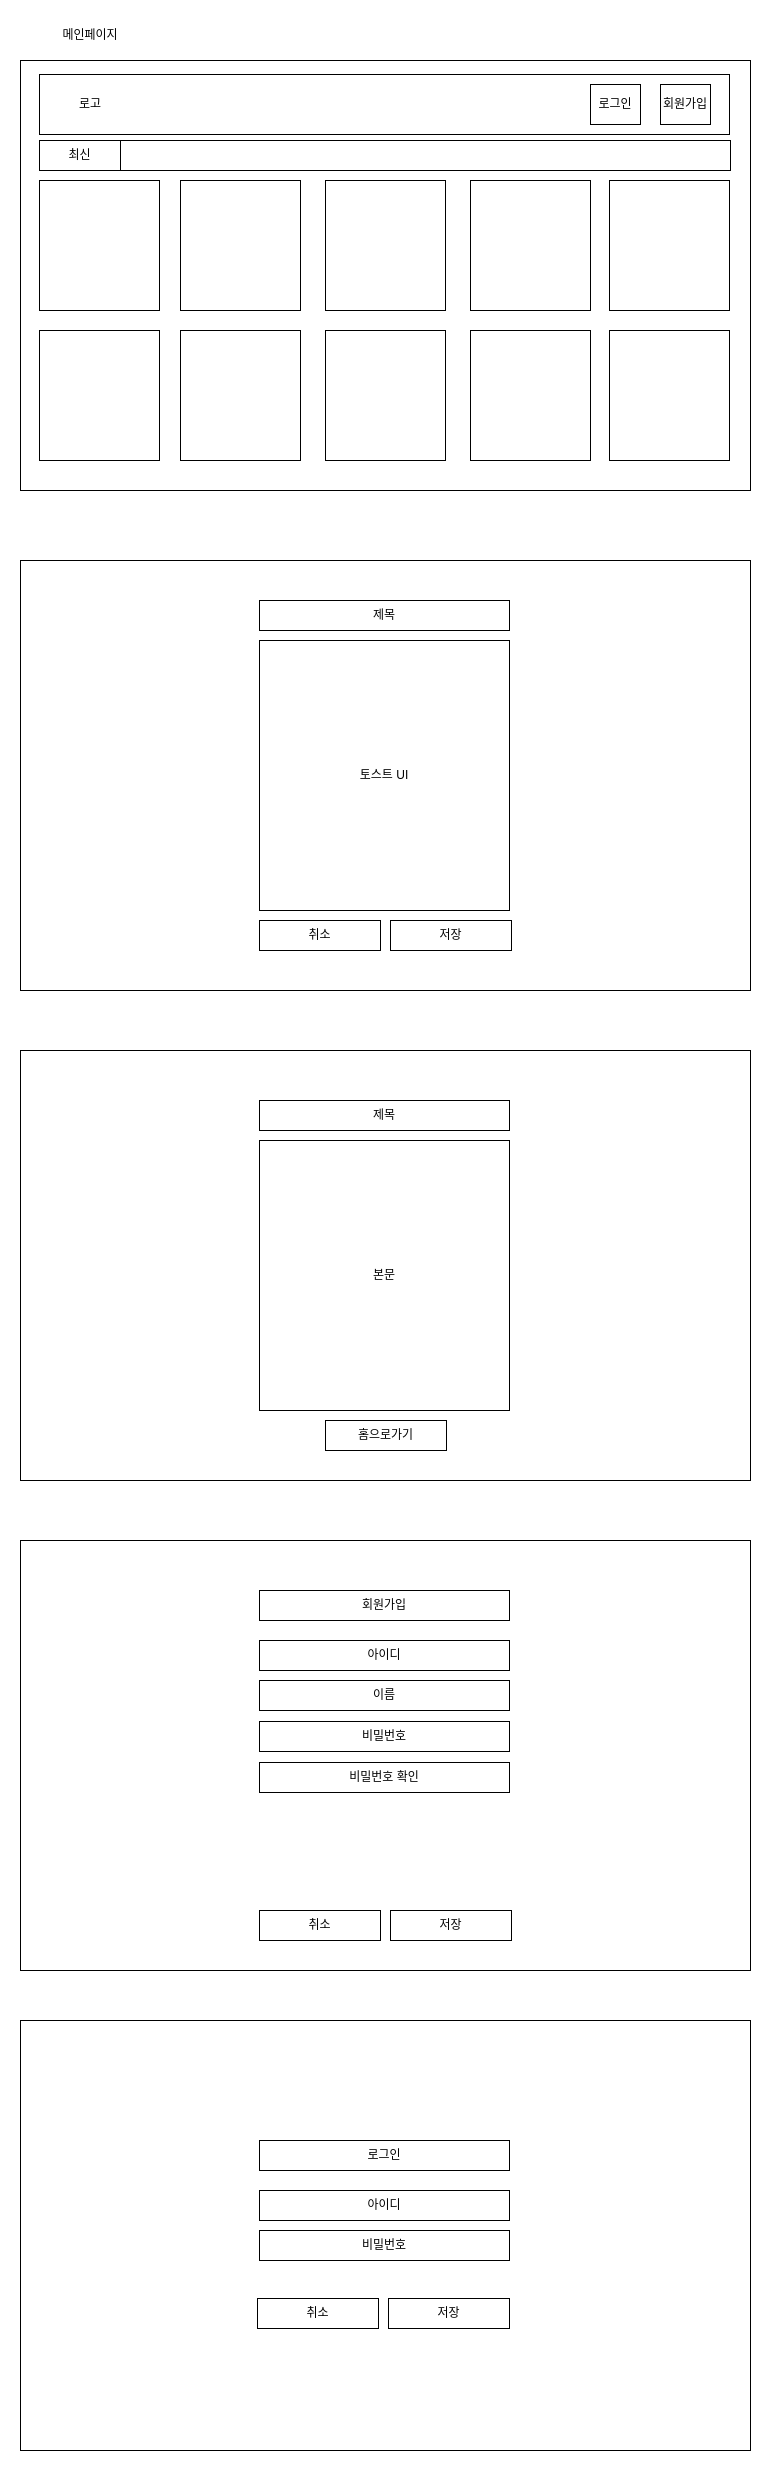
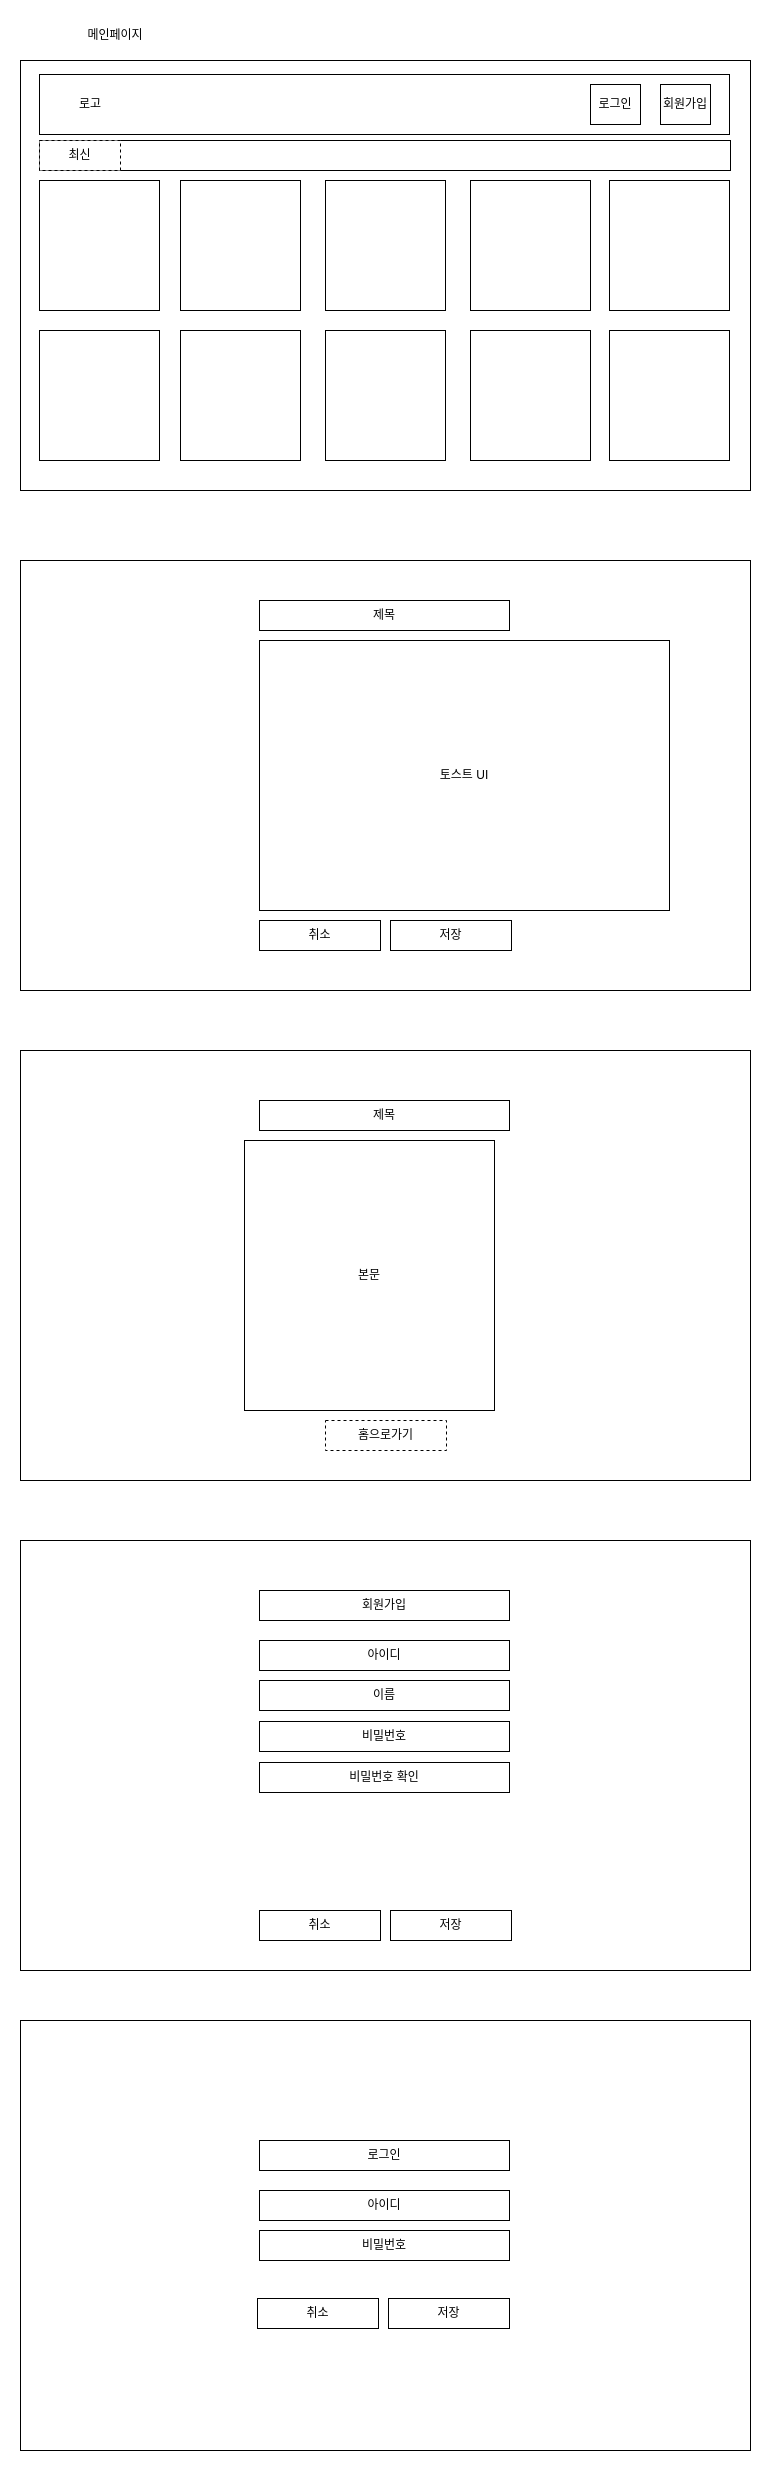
(91, 36) -> (116, 36)
(80, 156) -> (80, 156)
(385, 776) -> (465, 776)
(385, 1276) -> (370, 1276)
(386, 1436) -> (386, 1436)
